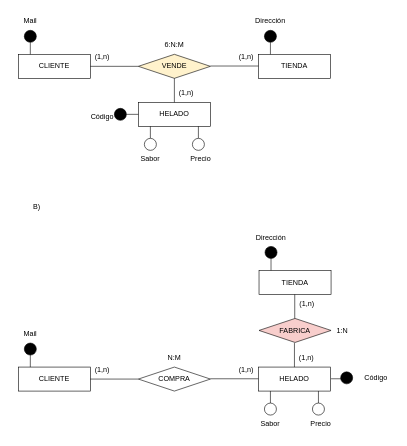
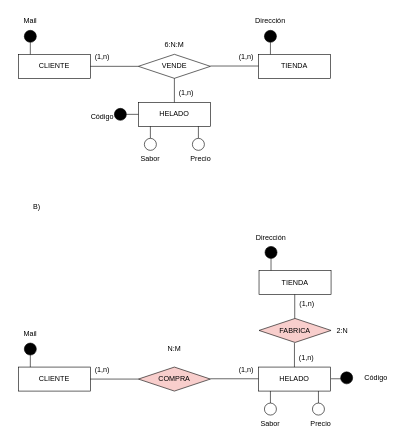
(174, 66) -> (174, 66)
(342, 330) -> (342, 330)
(174, 358) -> (174, 349)
(174, 379) -> (174, 379)
